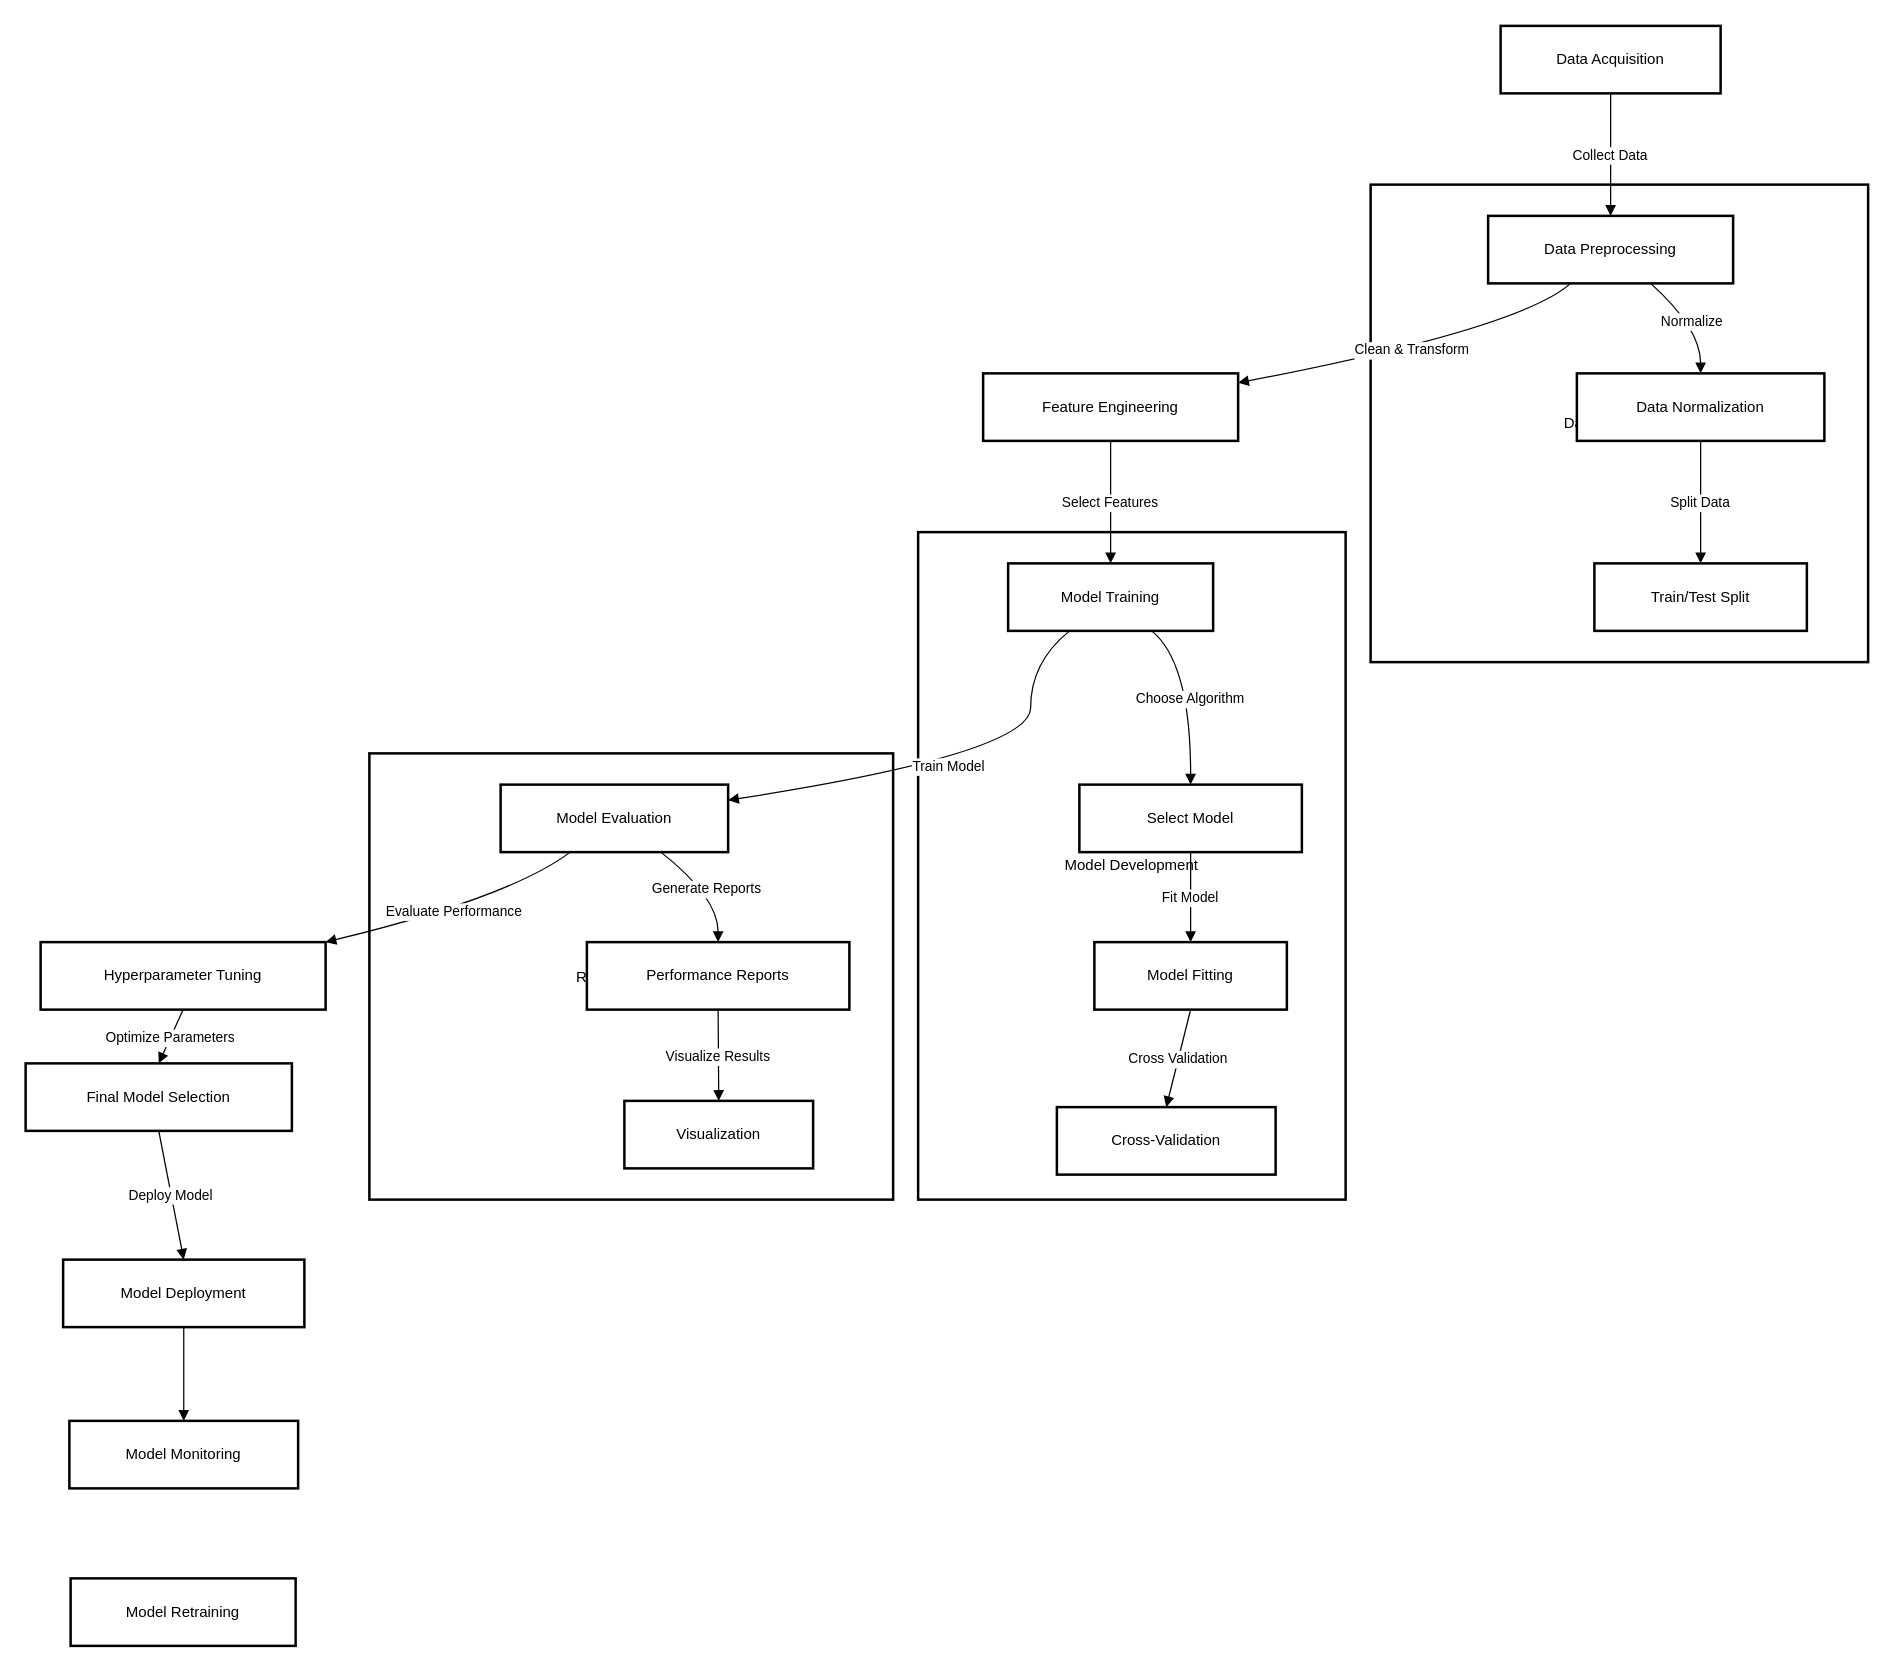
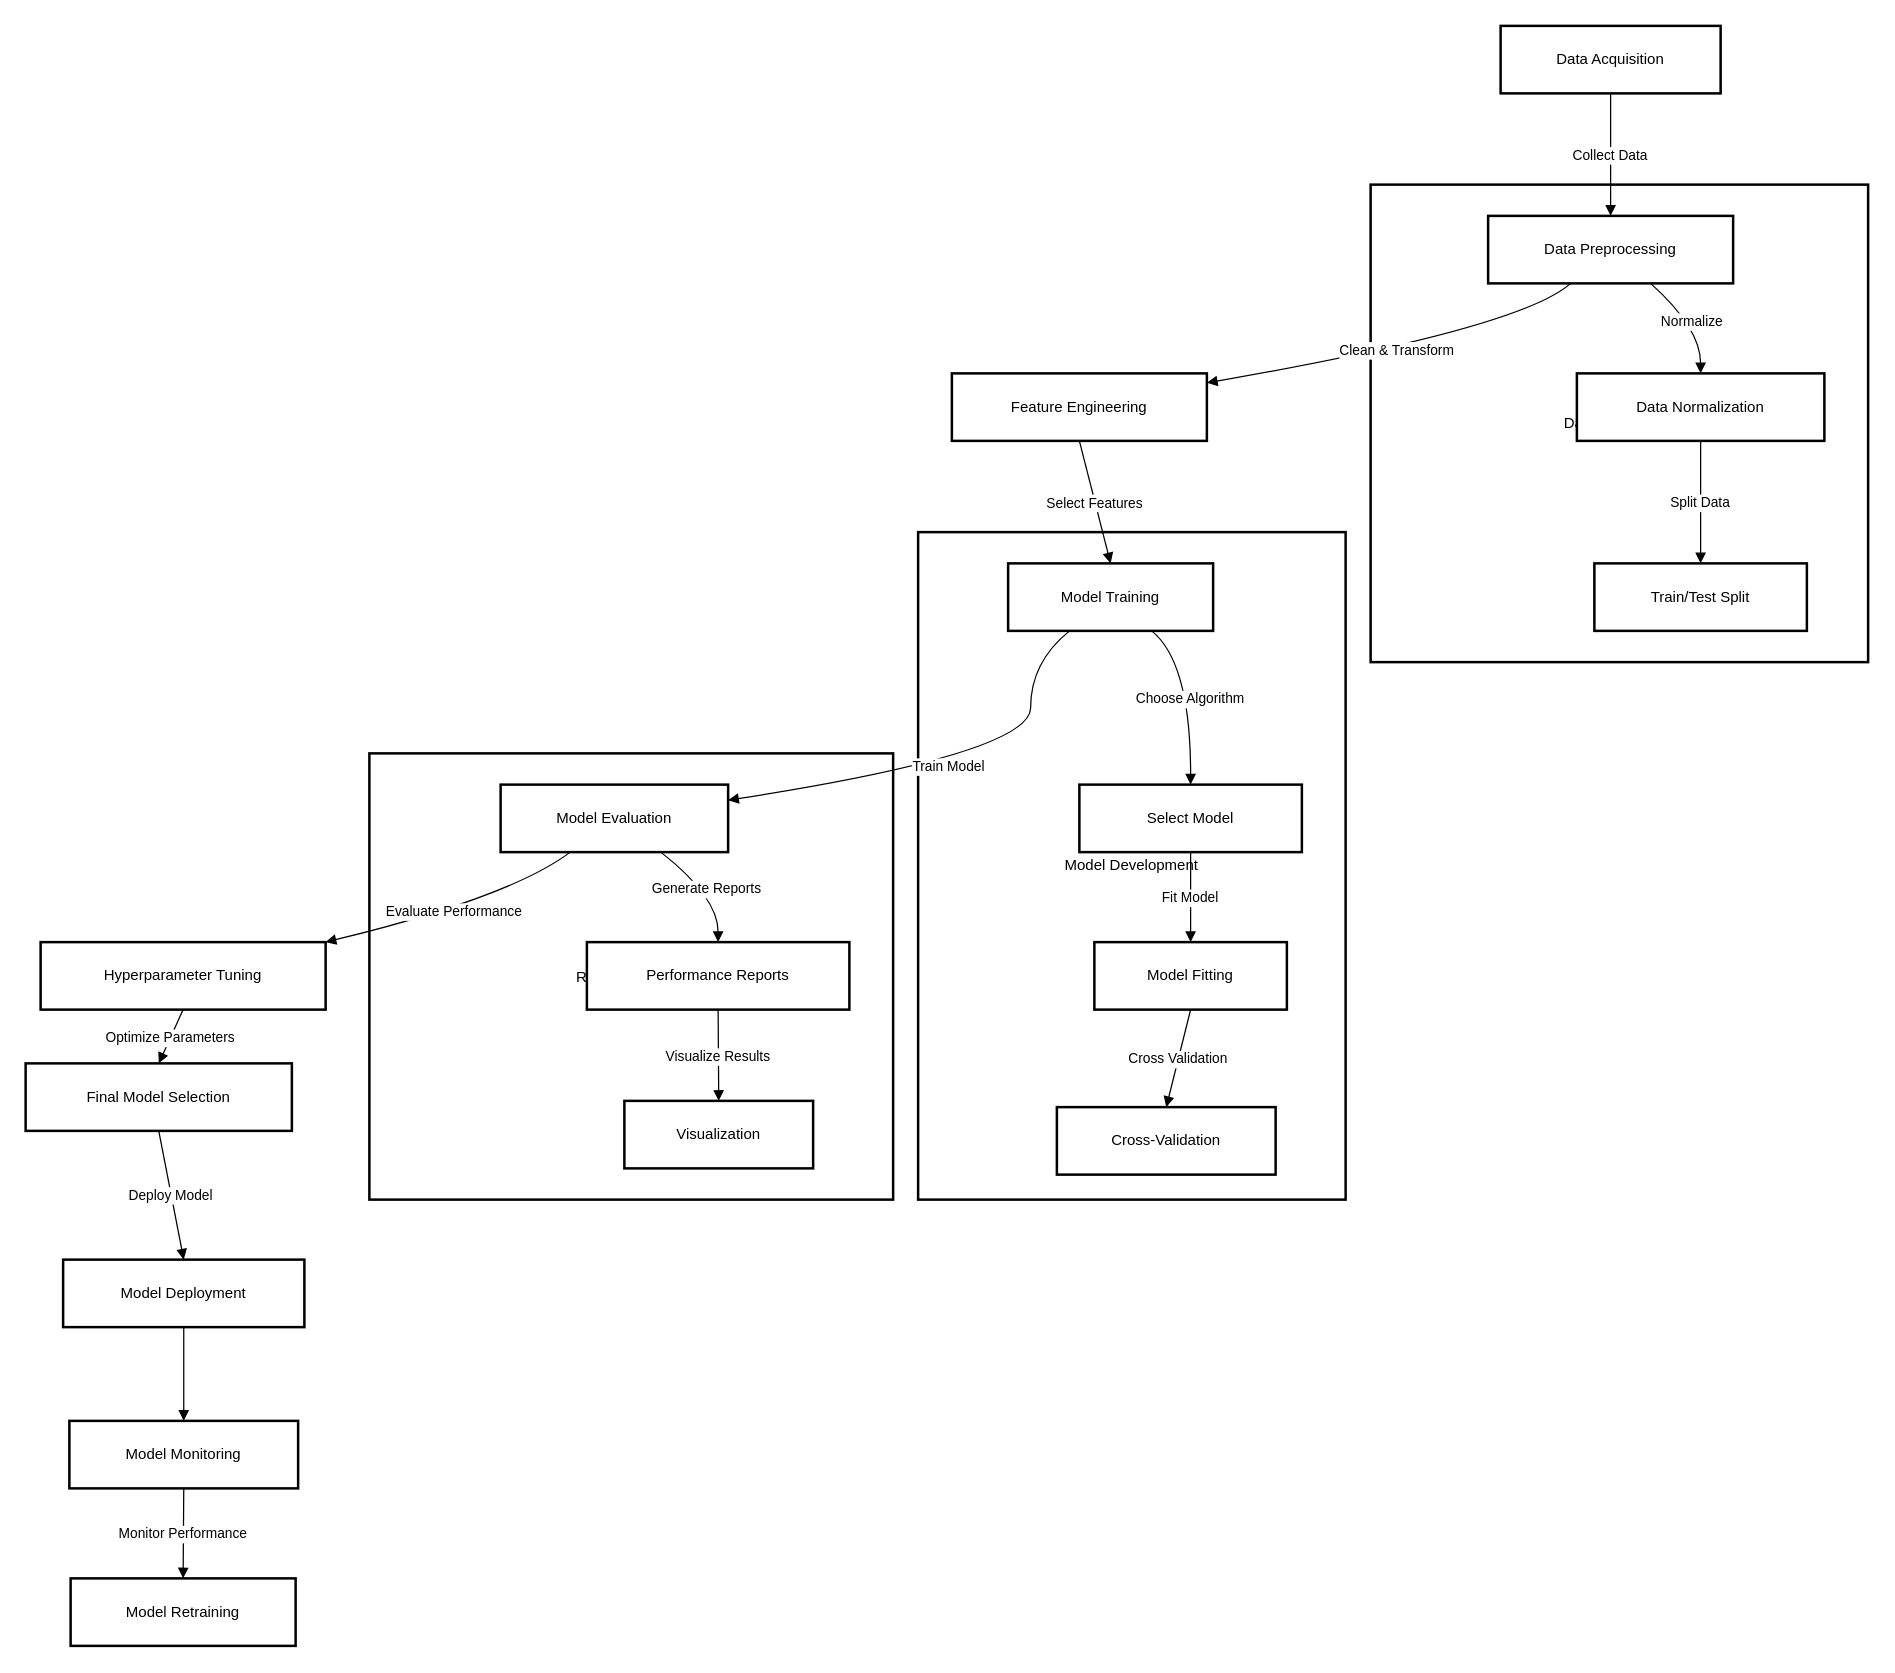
(1111, 407) -> (1079, 407)
none -> (183, 1528)
